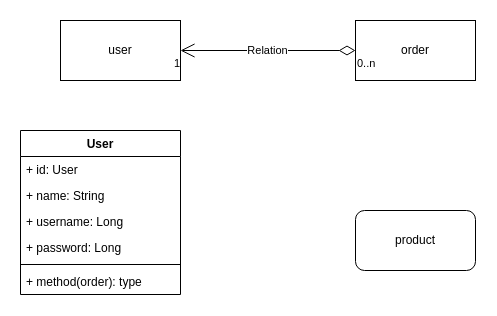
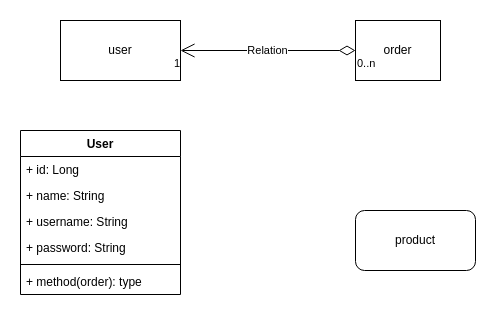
(416, 51) -> (398, 51)
(53, 170) -> (53, 170)
(75, 222) -> (80, 222)
(75, 248) -> (80, 248)
